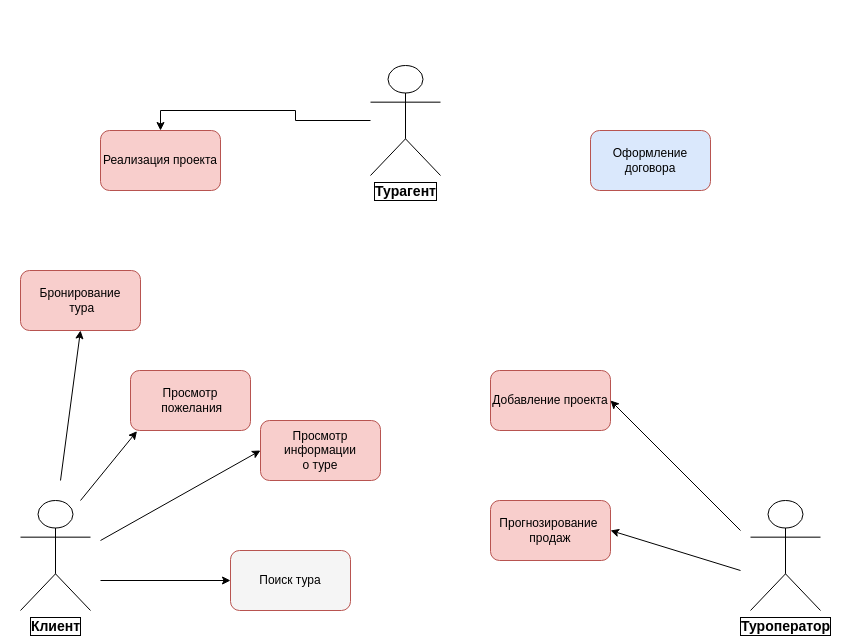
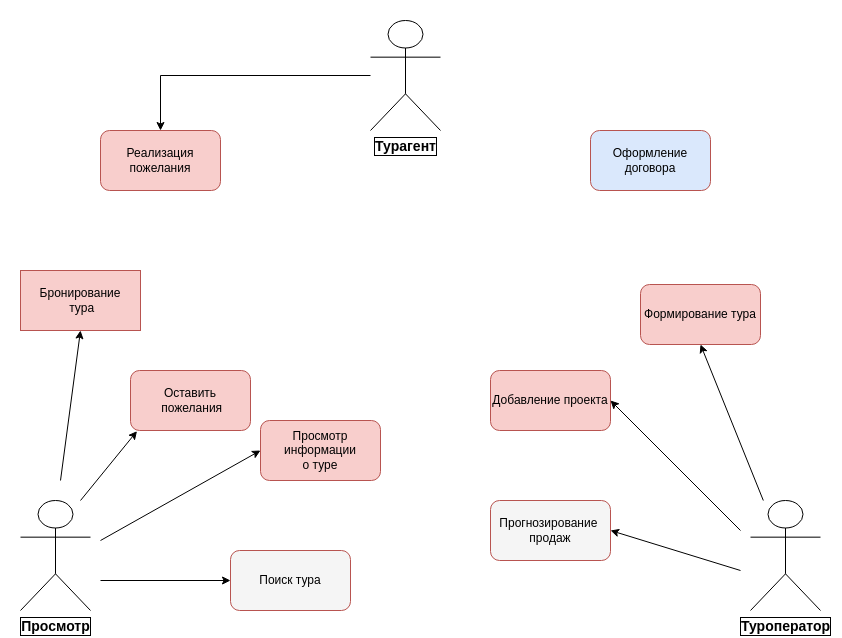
(406, 121) -> (406, 76)
(161, 161) -> (161, 161)
(81, 301) -> (81, 301)
none -> (701, 315)
(191, 401) -> (191, 401)
none -> (733, 426)
(551, 531) -> (551, 531)
(56, 625) -> (56, 625)
